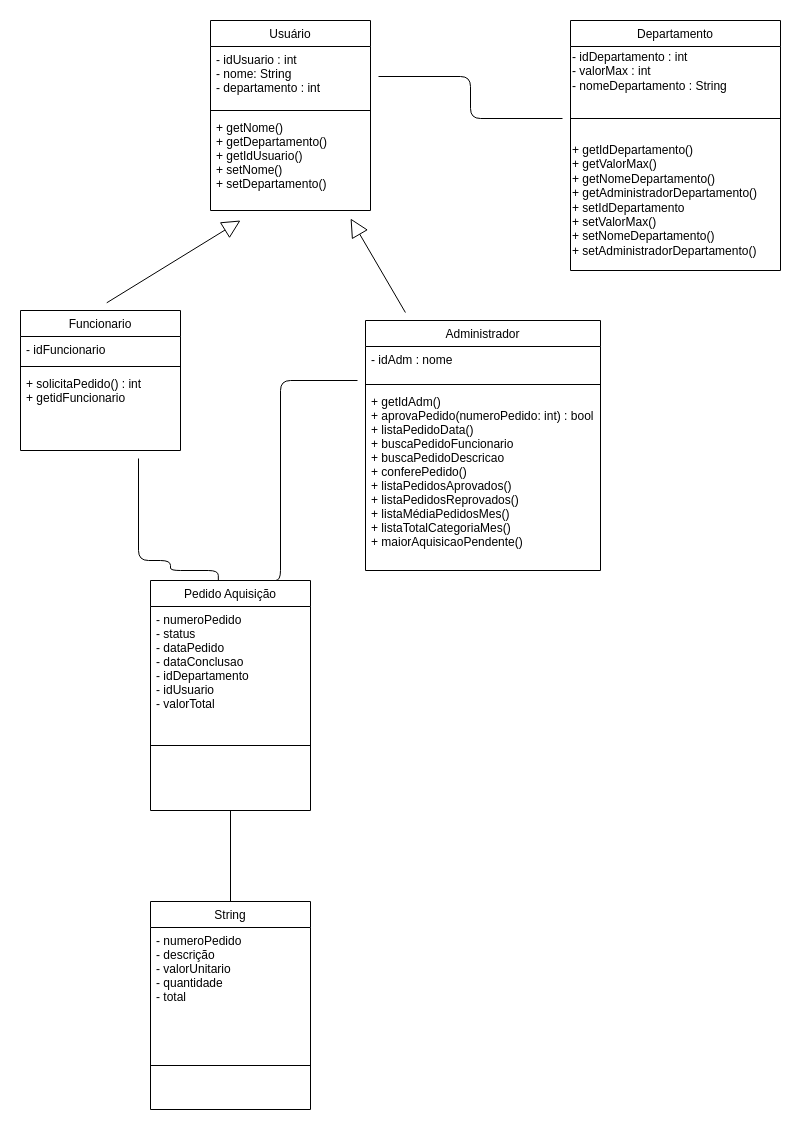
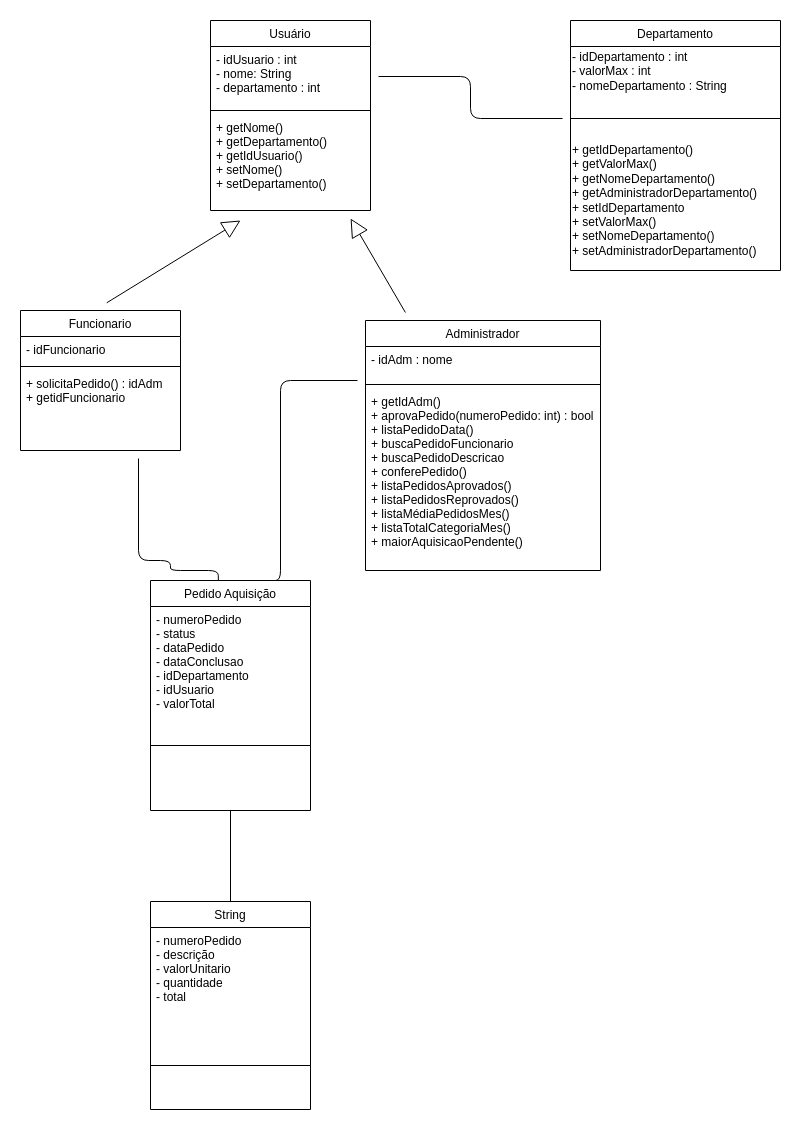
(93, 384) -> (99, 384)
